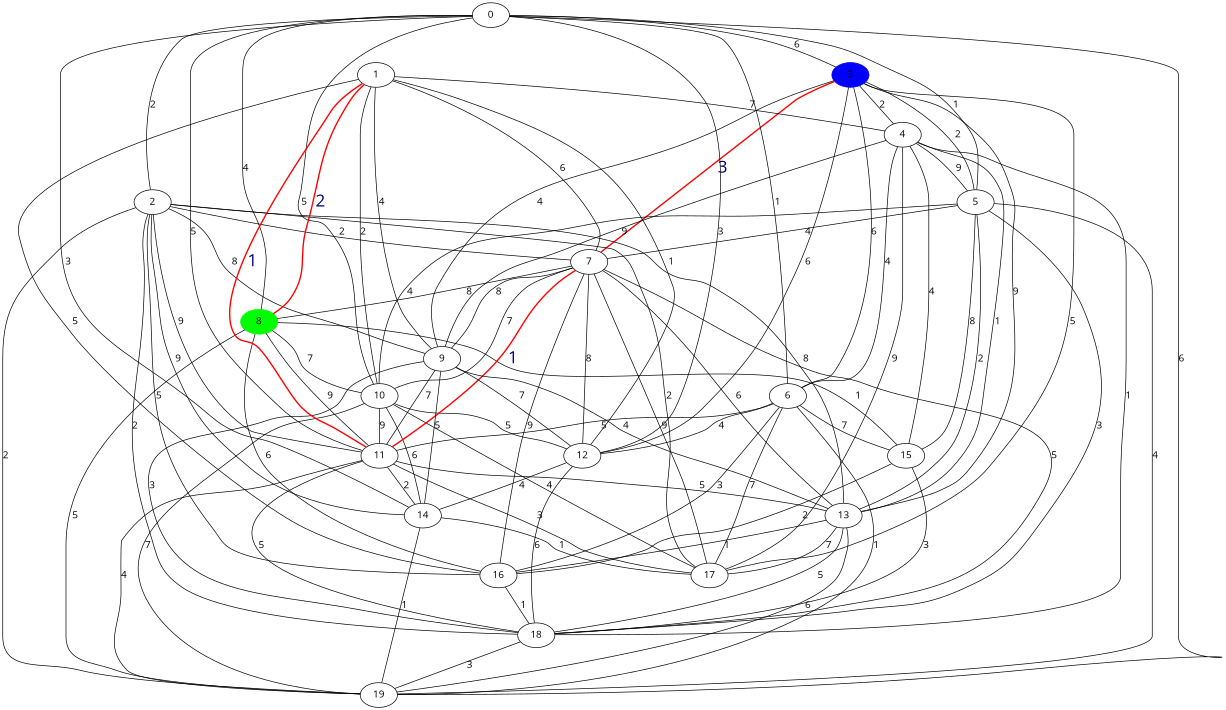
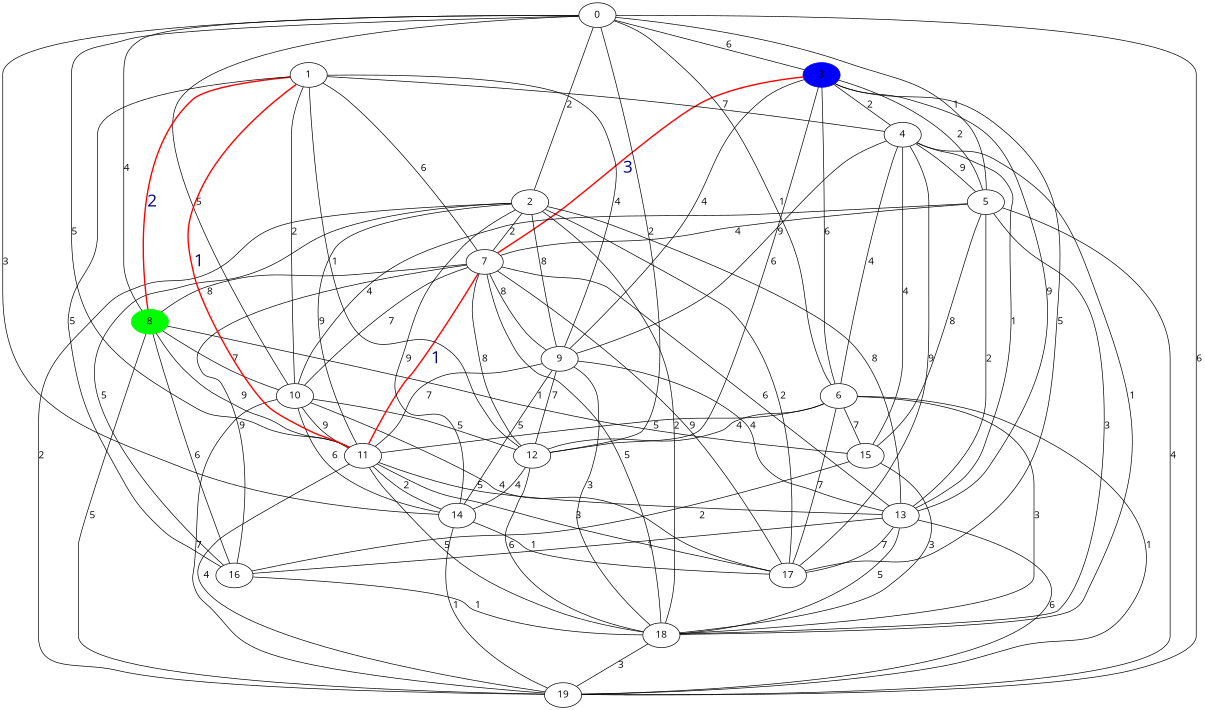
(721, 232) -> (651, 232)
(672, 513) -> (1012, 592)
